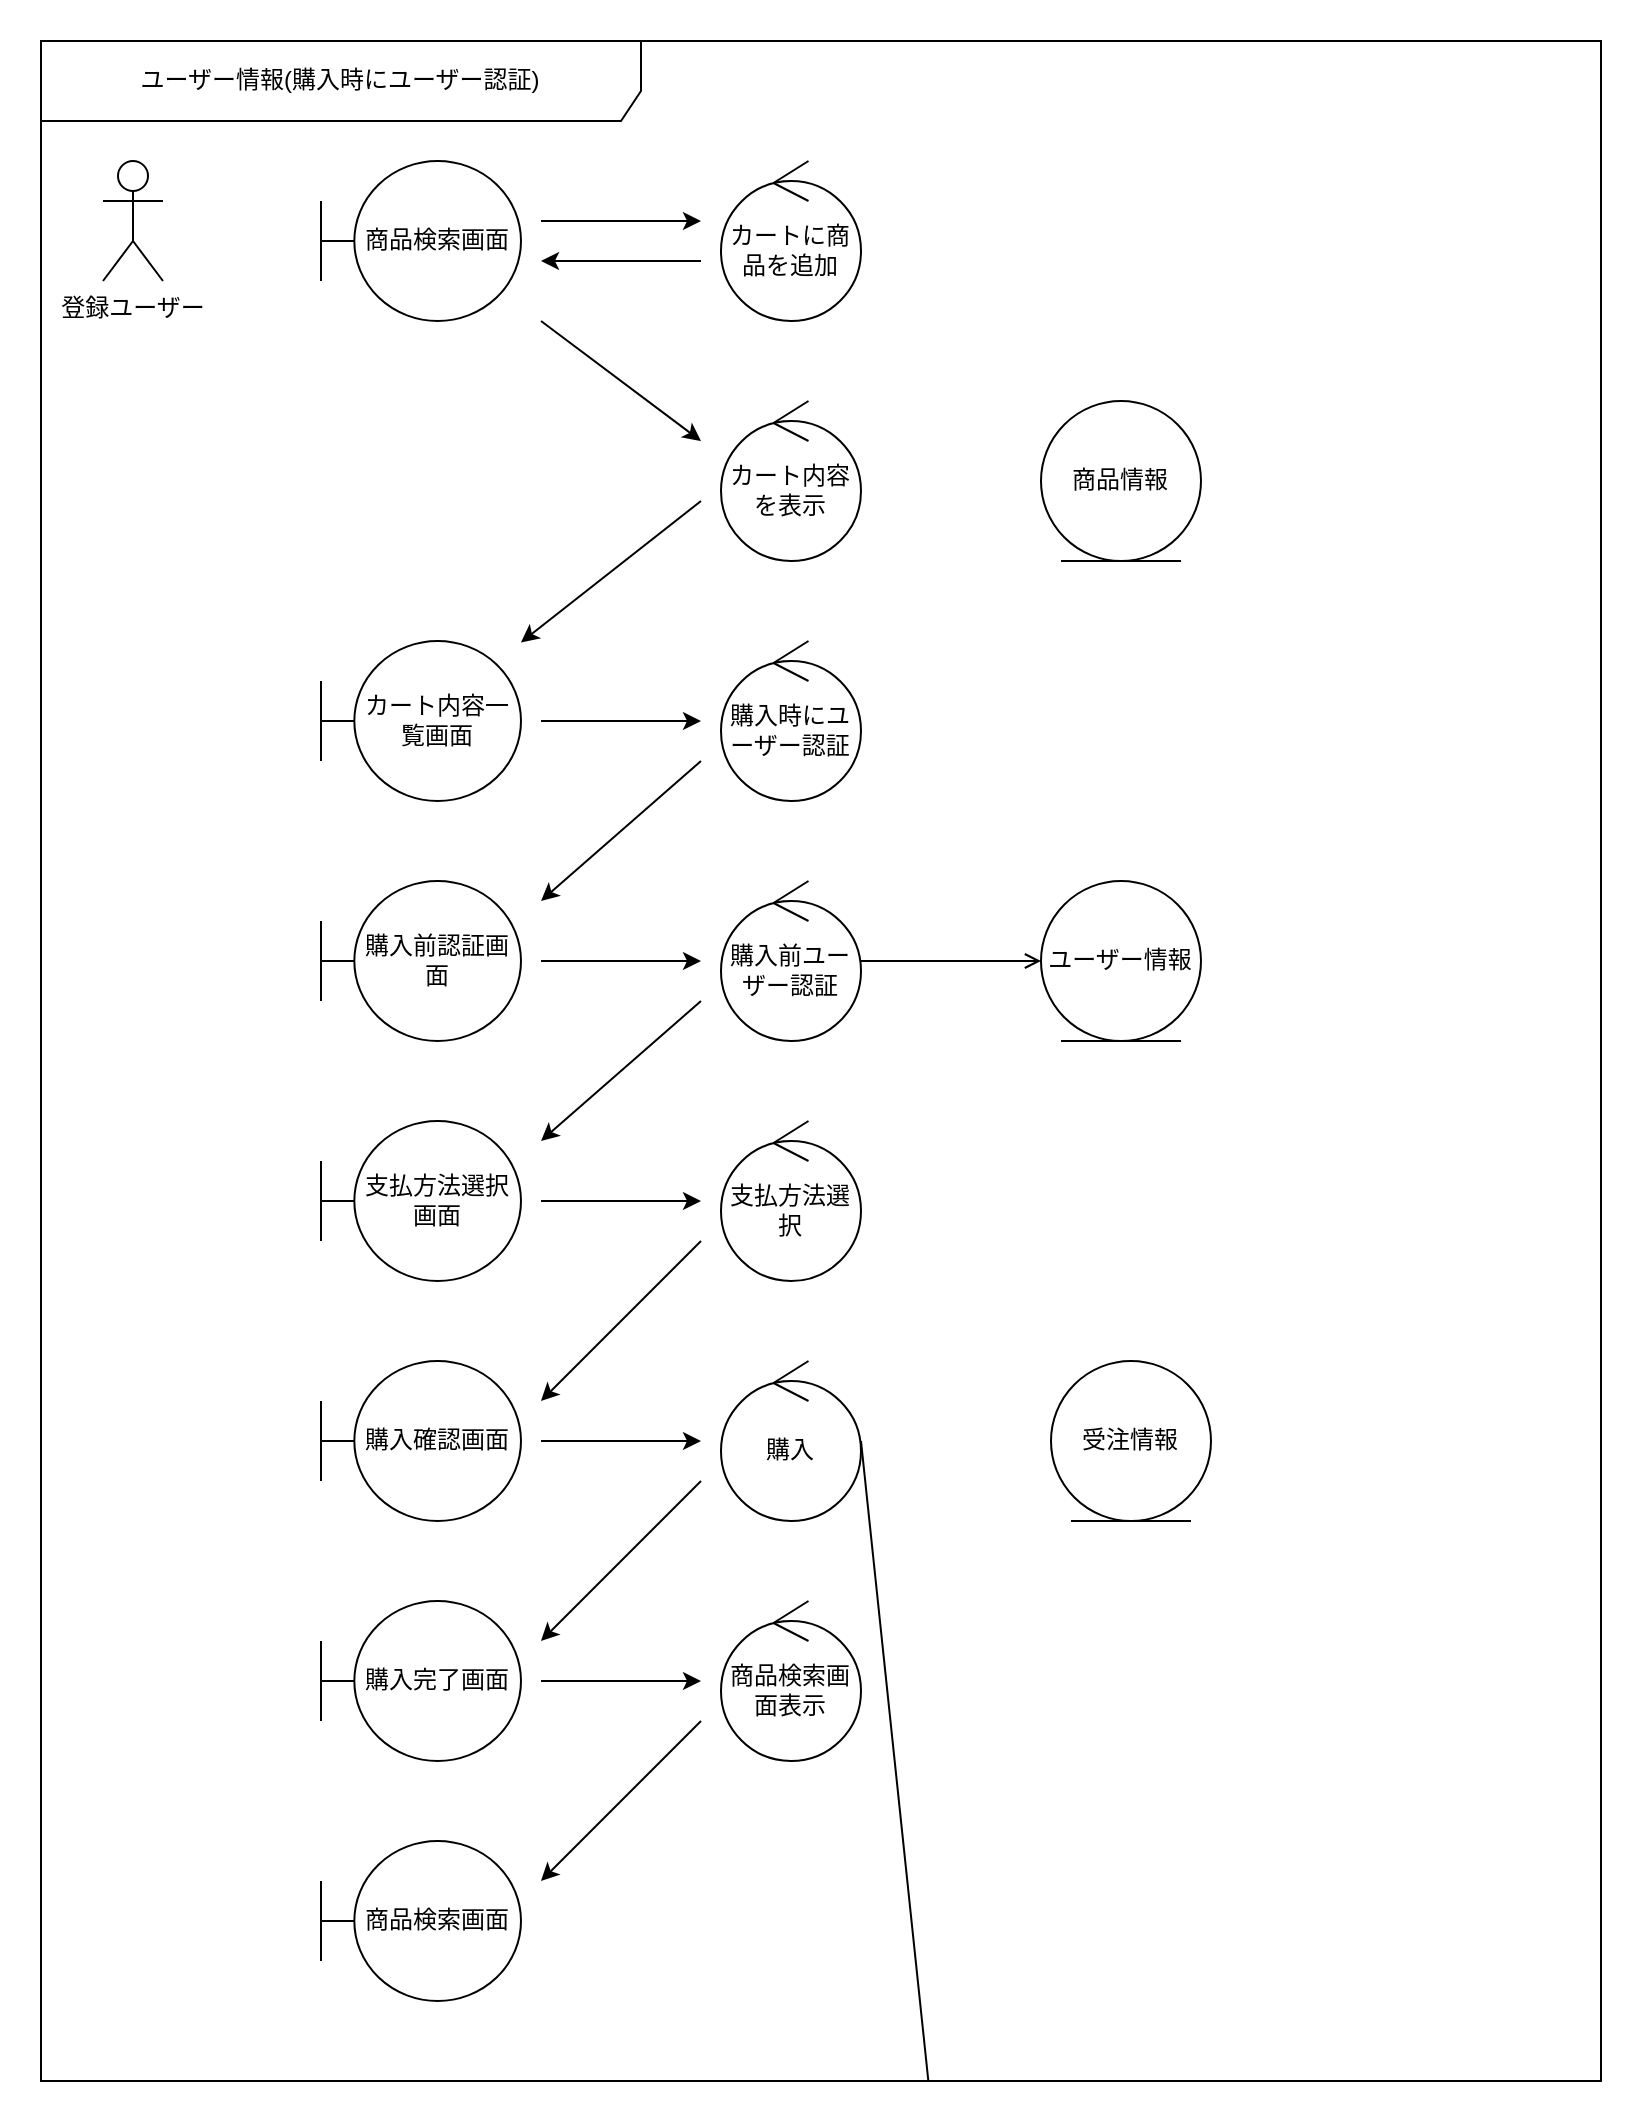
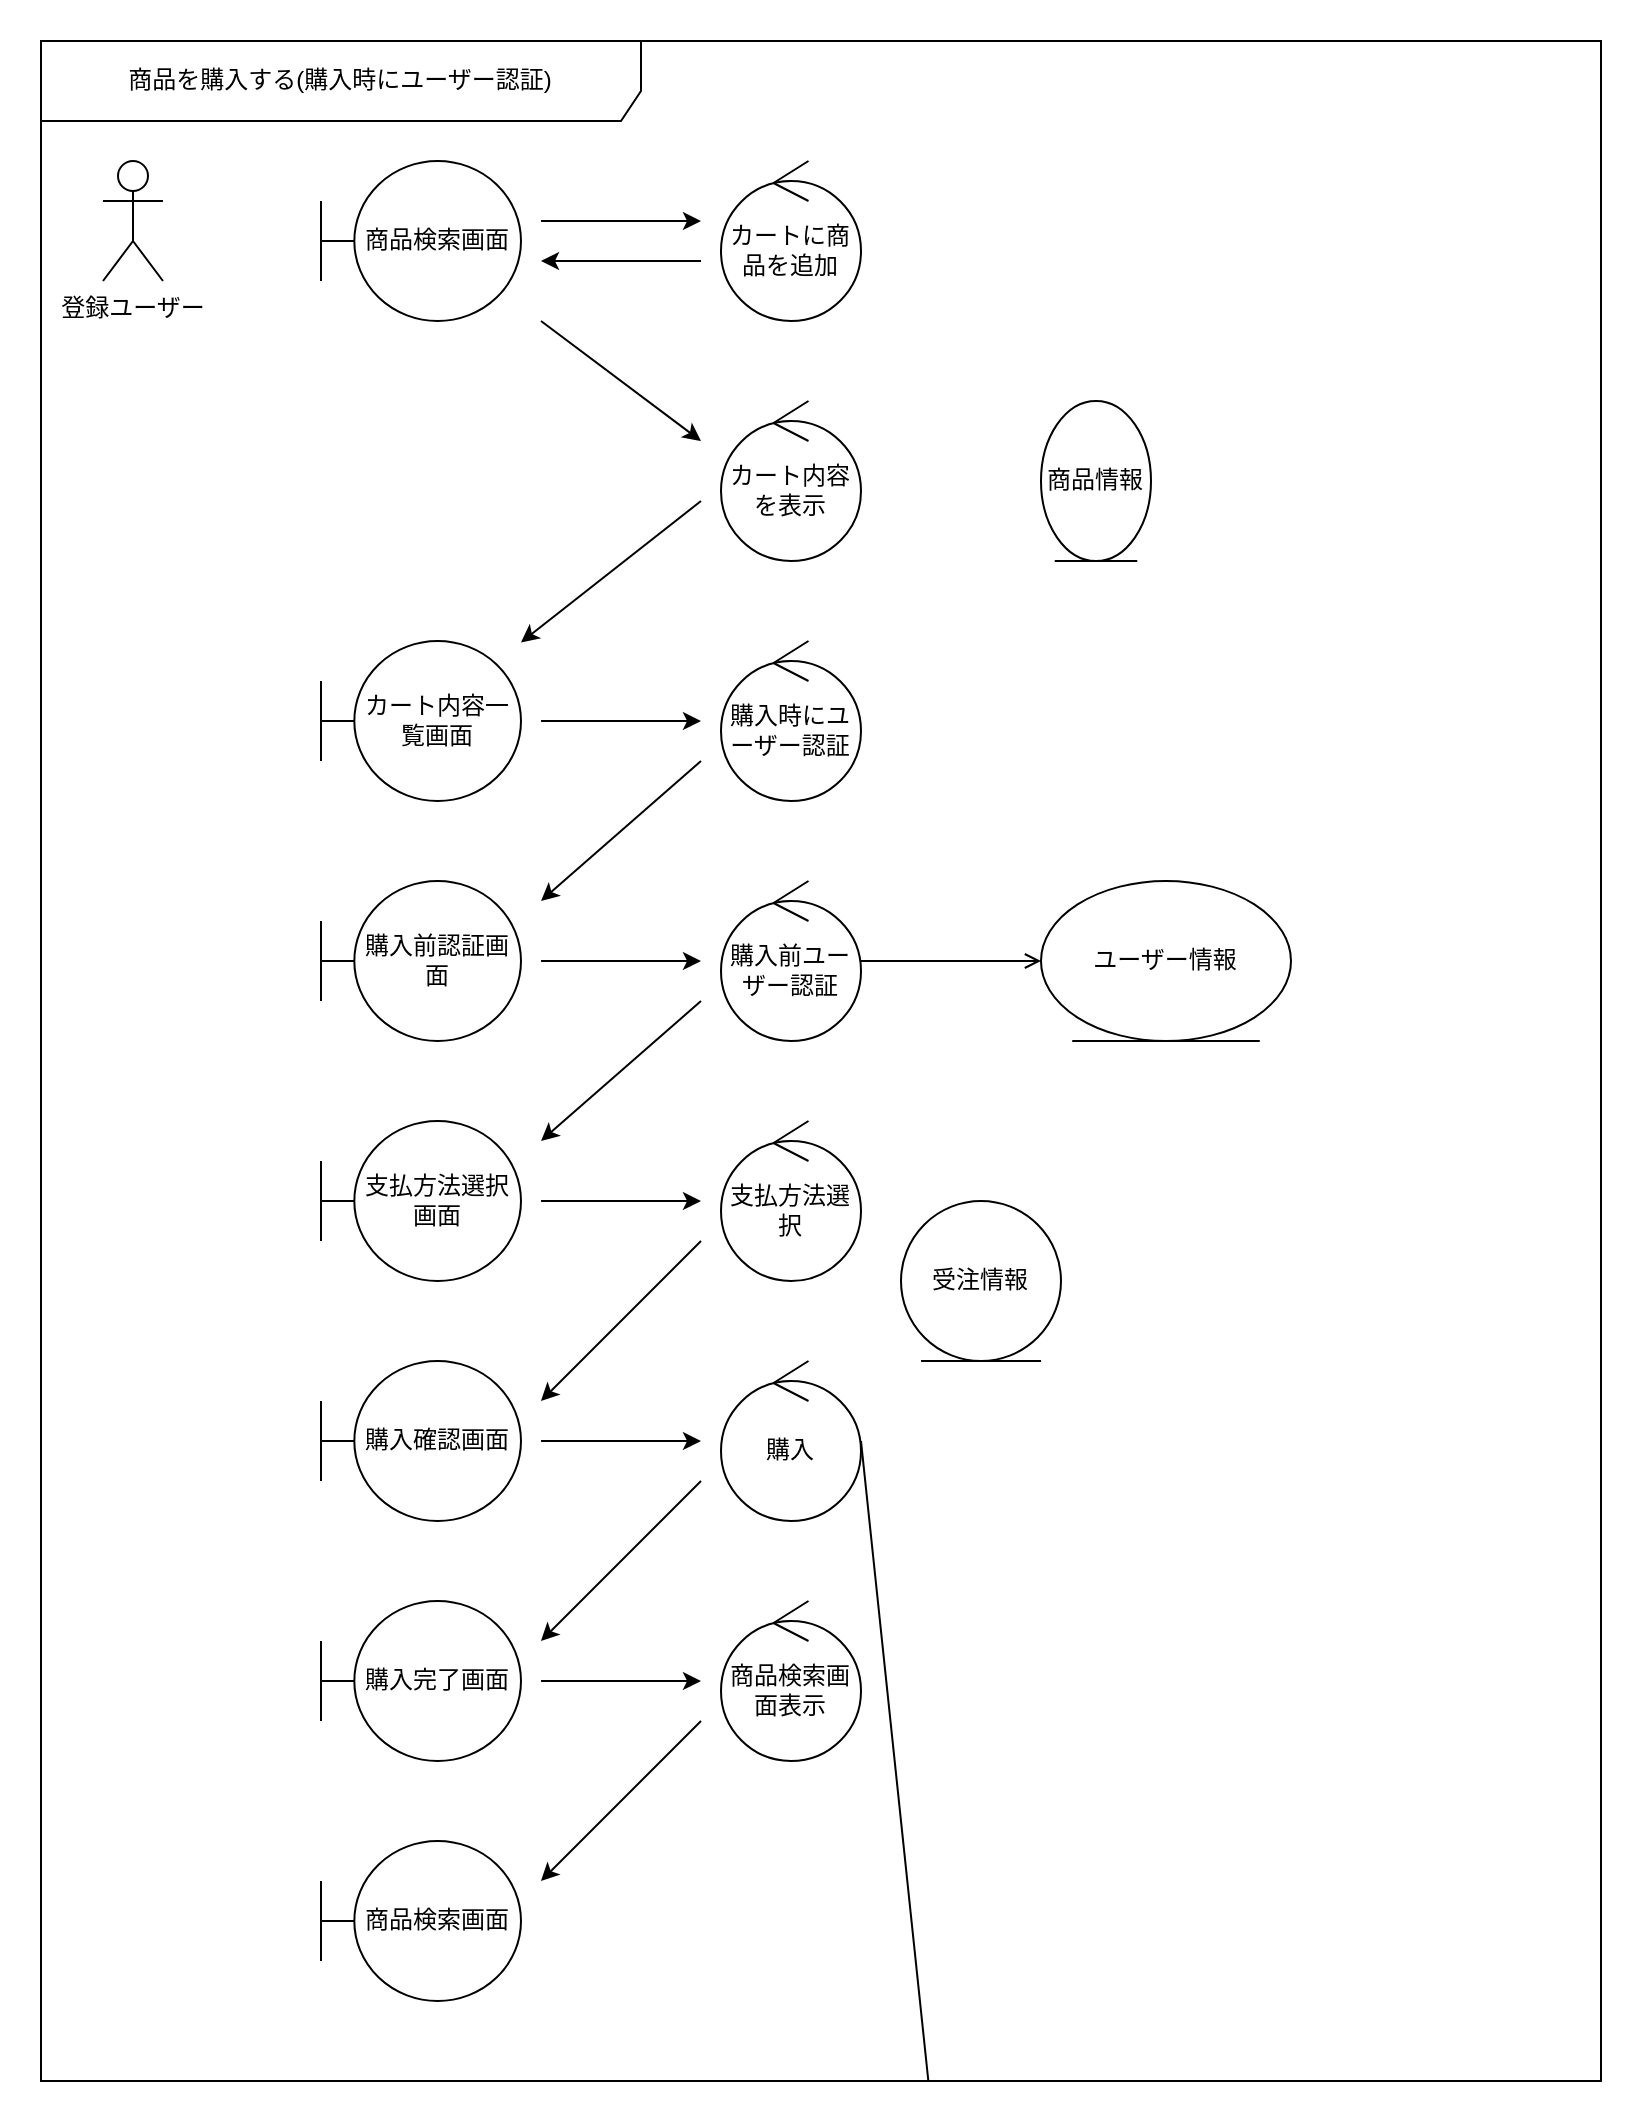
(341, 81) -> (341, 81)
(1121, 481) -> (1096, 481)
(1121, 961) -> (1166, 961)
(1131, 1441) -> (981, 1281)
